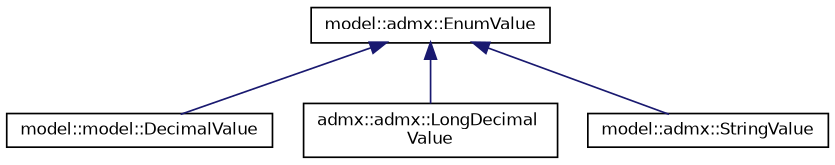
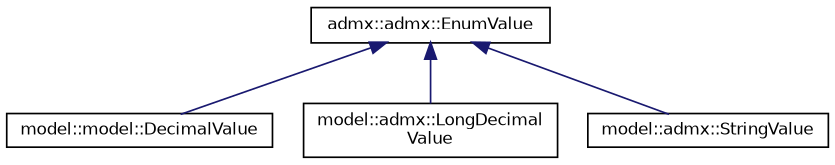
(431, 25) -> (431, 25)
(431, 130) -> (431, 130)
